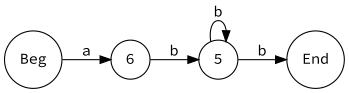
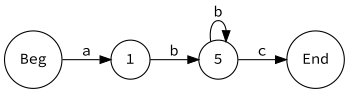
(262, 52) -> (262, 52)
(130, 60) -> (130, 60)
